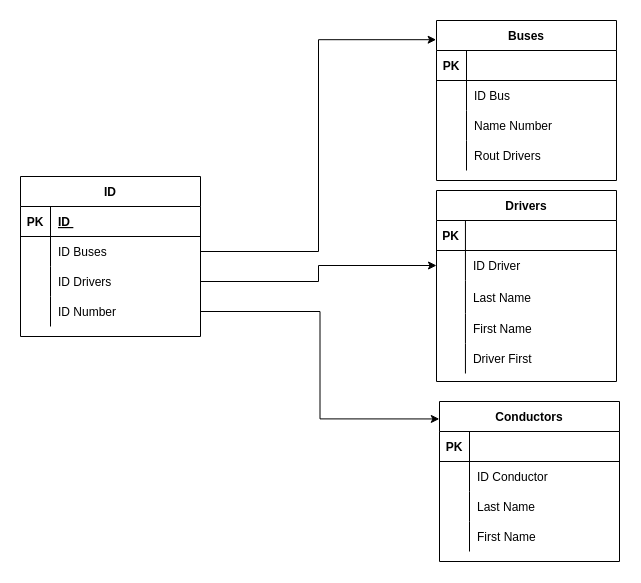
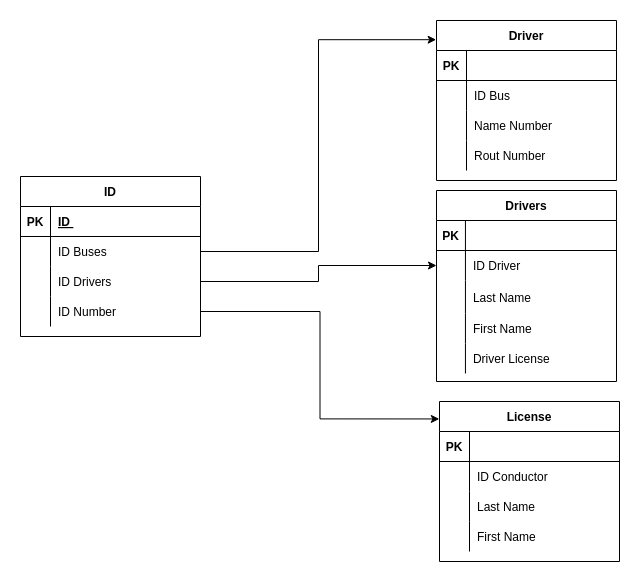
(526, 36) -> (526, 36)
(511, 156) -> (509, 156)
(509, 359) -> (515, 359)
(529, 417) -> (529, 417)
